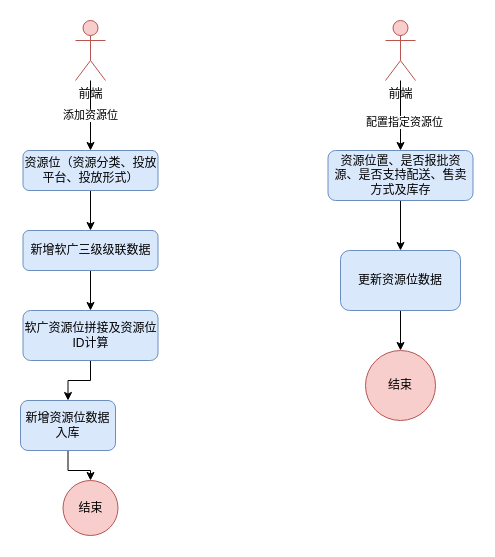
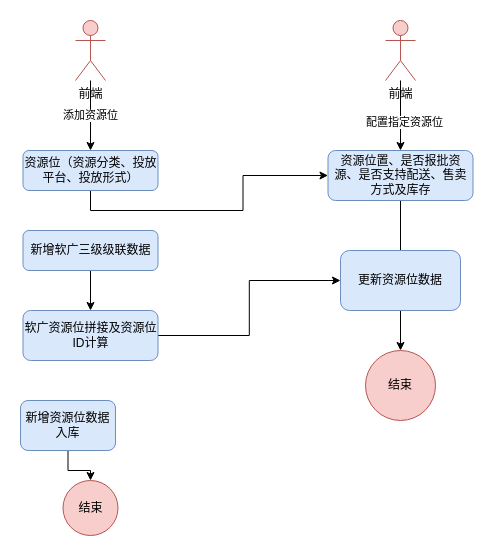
(91, 216) -> (222, 211)
(401, 242) -> (401, 245)
(83, 381) -> (249, 312)
